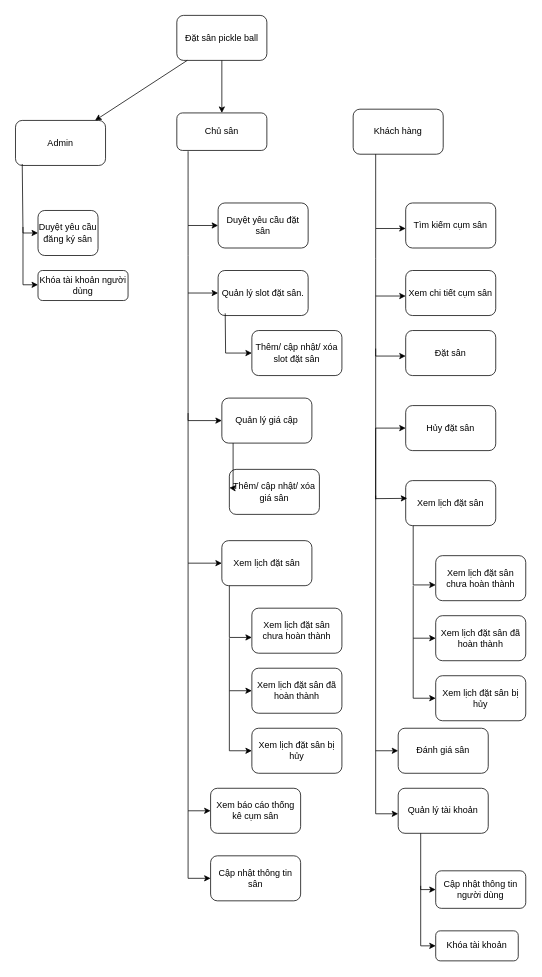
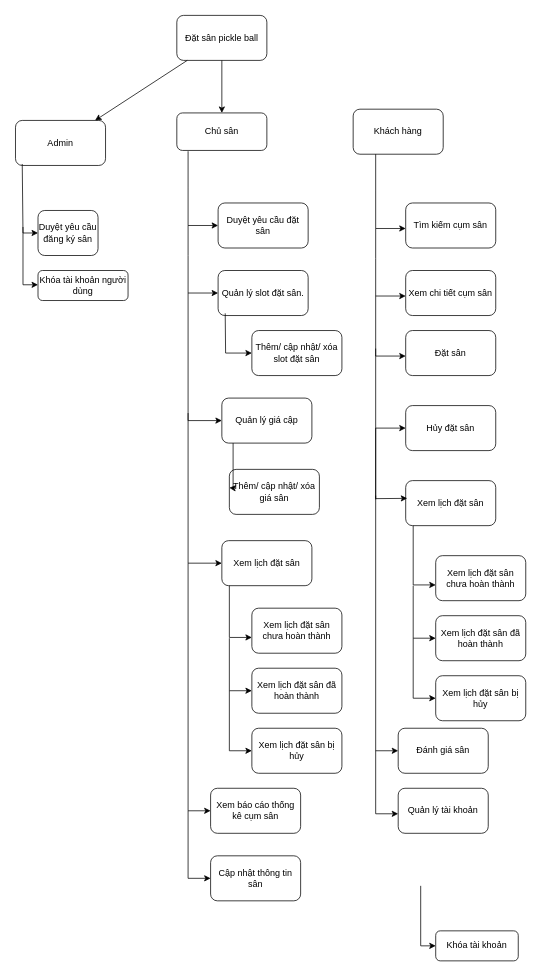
(420, 866) -> none
(480, 889) -> none
